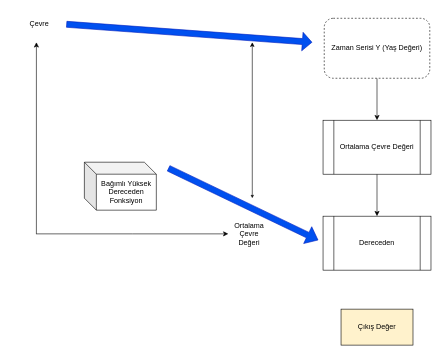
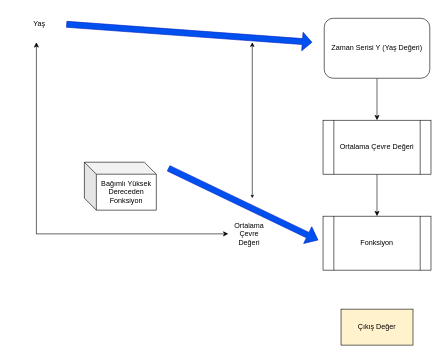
(39, 24) -> (39, 24)
(377, 48) -> (377, 48)
(377, 243) -> (377, 243)
